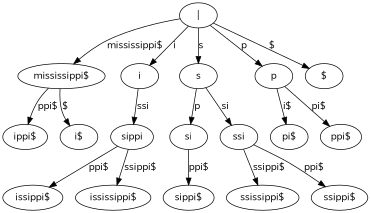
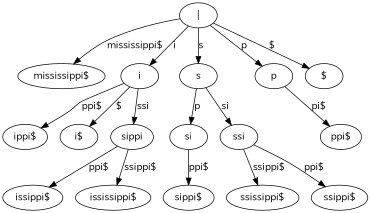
(37, 102) -> (84, 100)
(61, 105) -> (112, 104)
(289, 137) -> none
